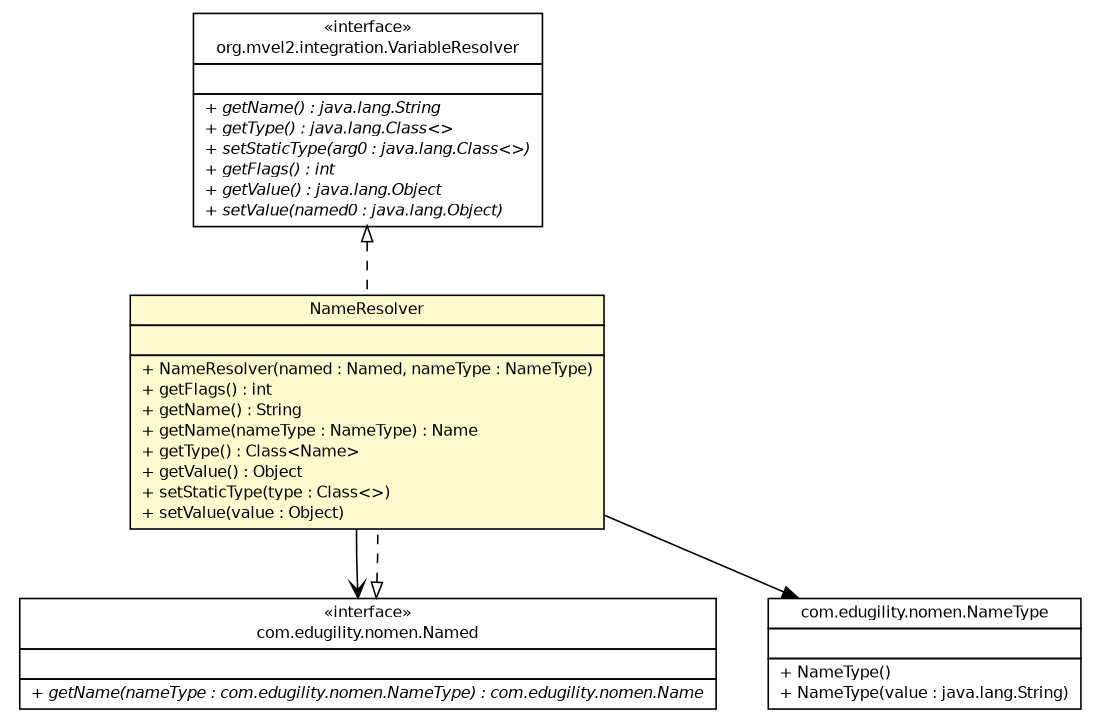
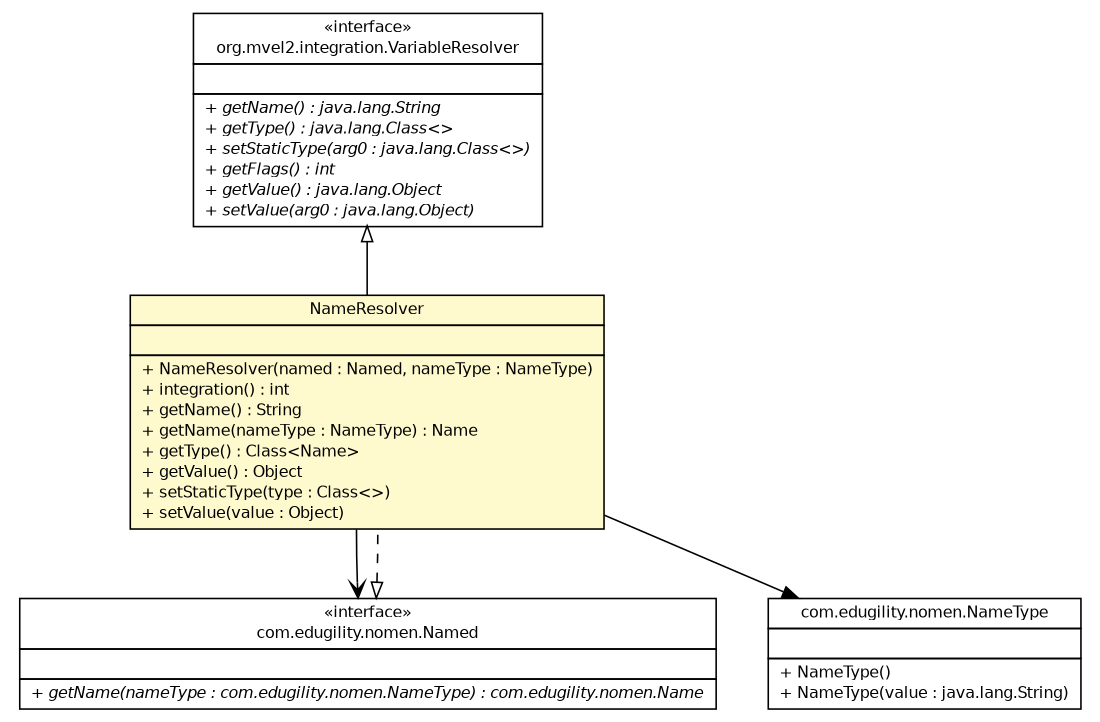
(355, 211) -> (340, 211)
(367, 268) -> (367, 268)
(207, 390) -> (216, 390)
